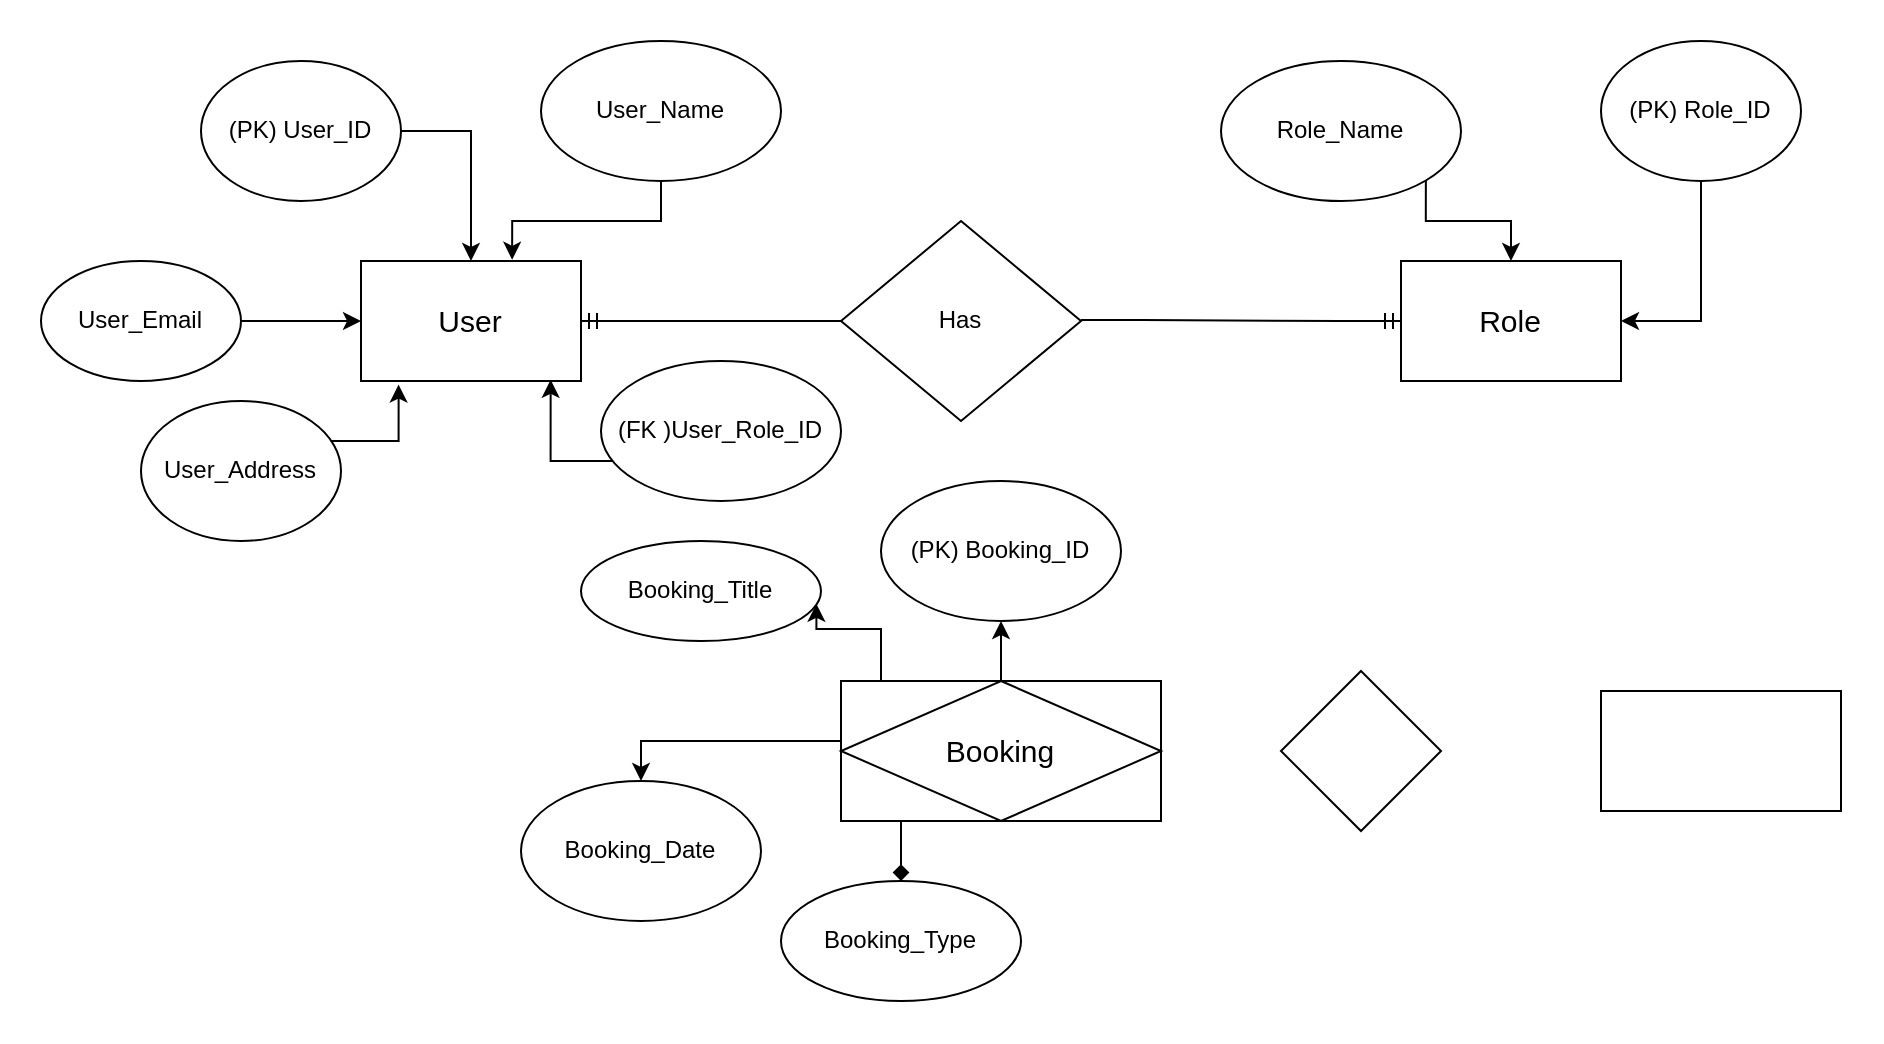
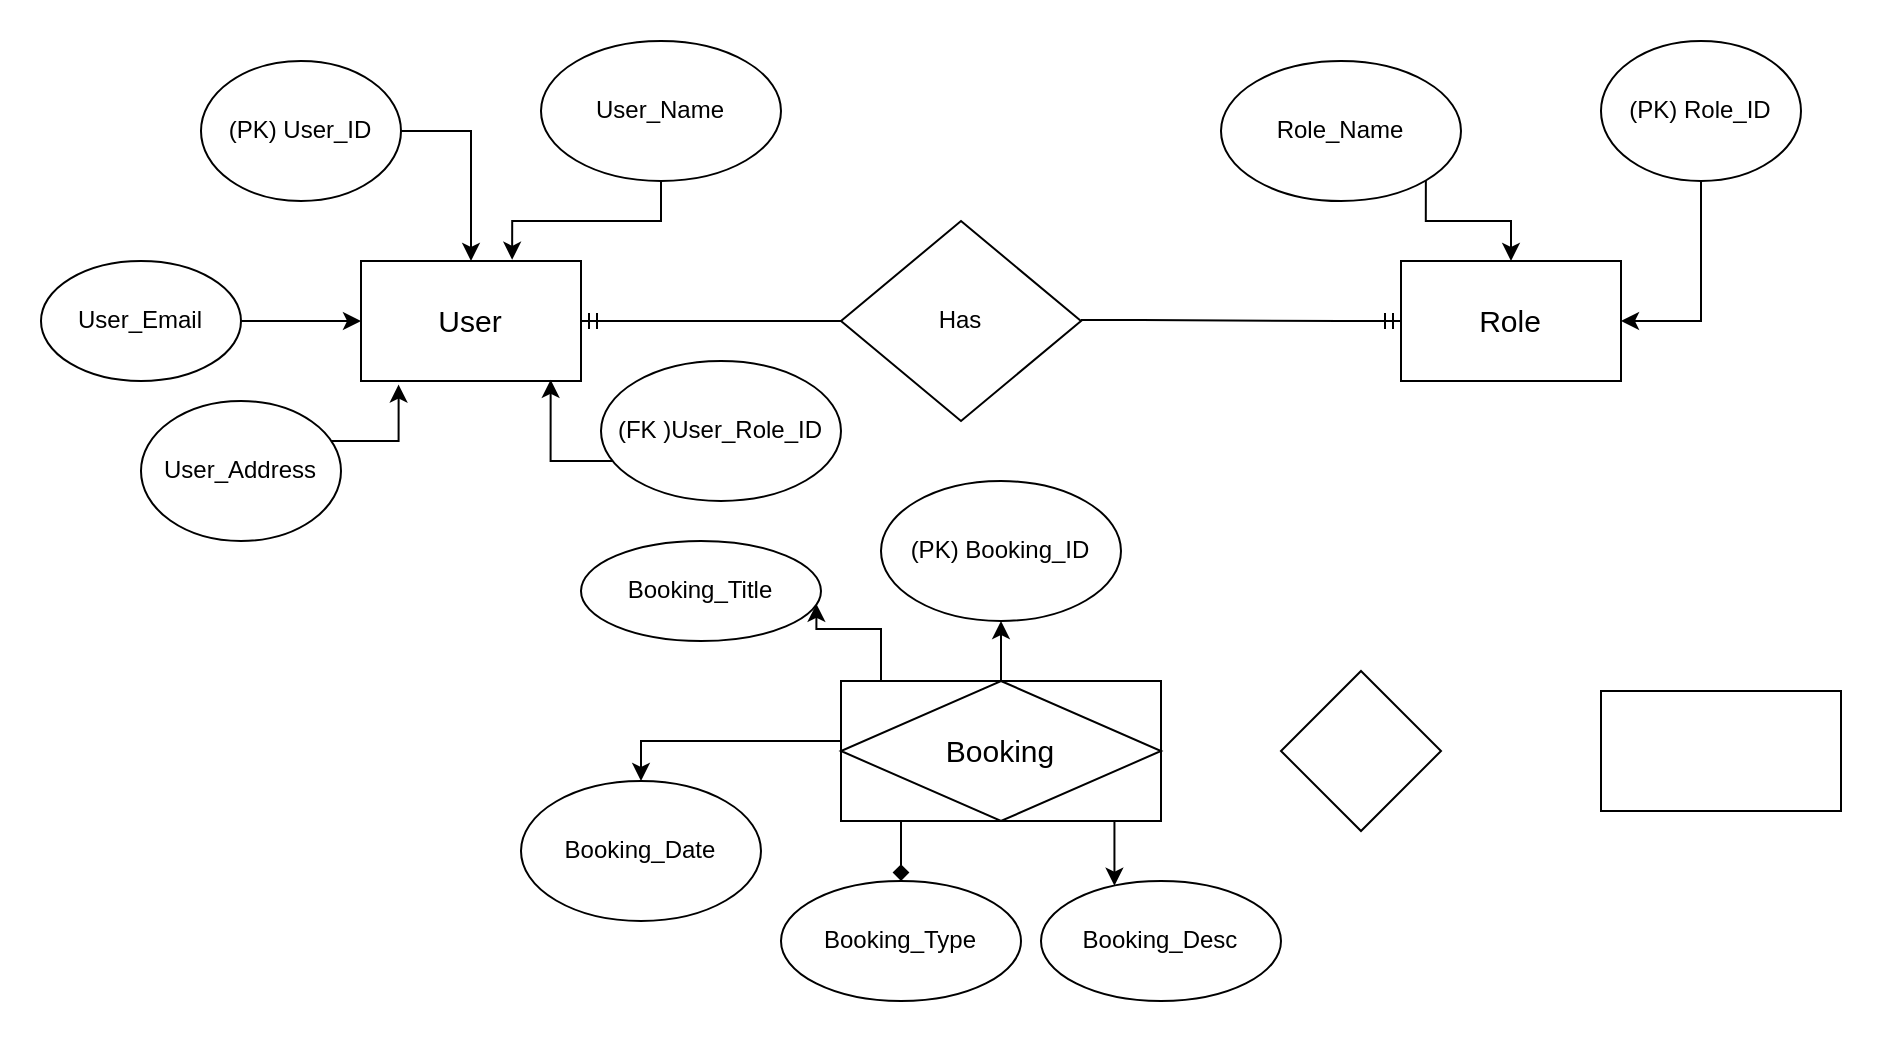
none -> (1114, 846)
none -> (1161, 941)
